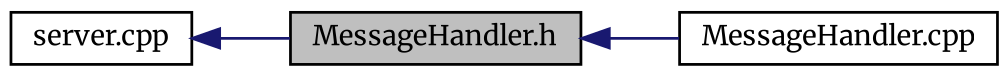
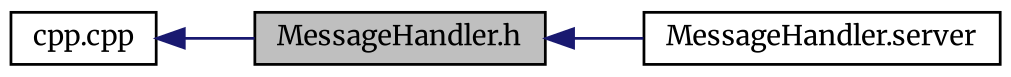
(101, 38) -> (84, 38)
(839, 38) -> (822, 38)
